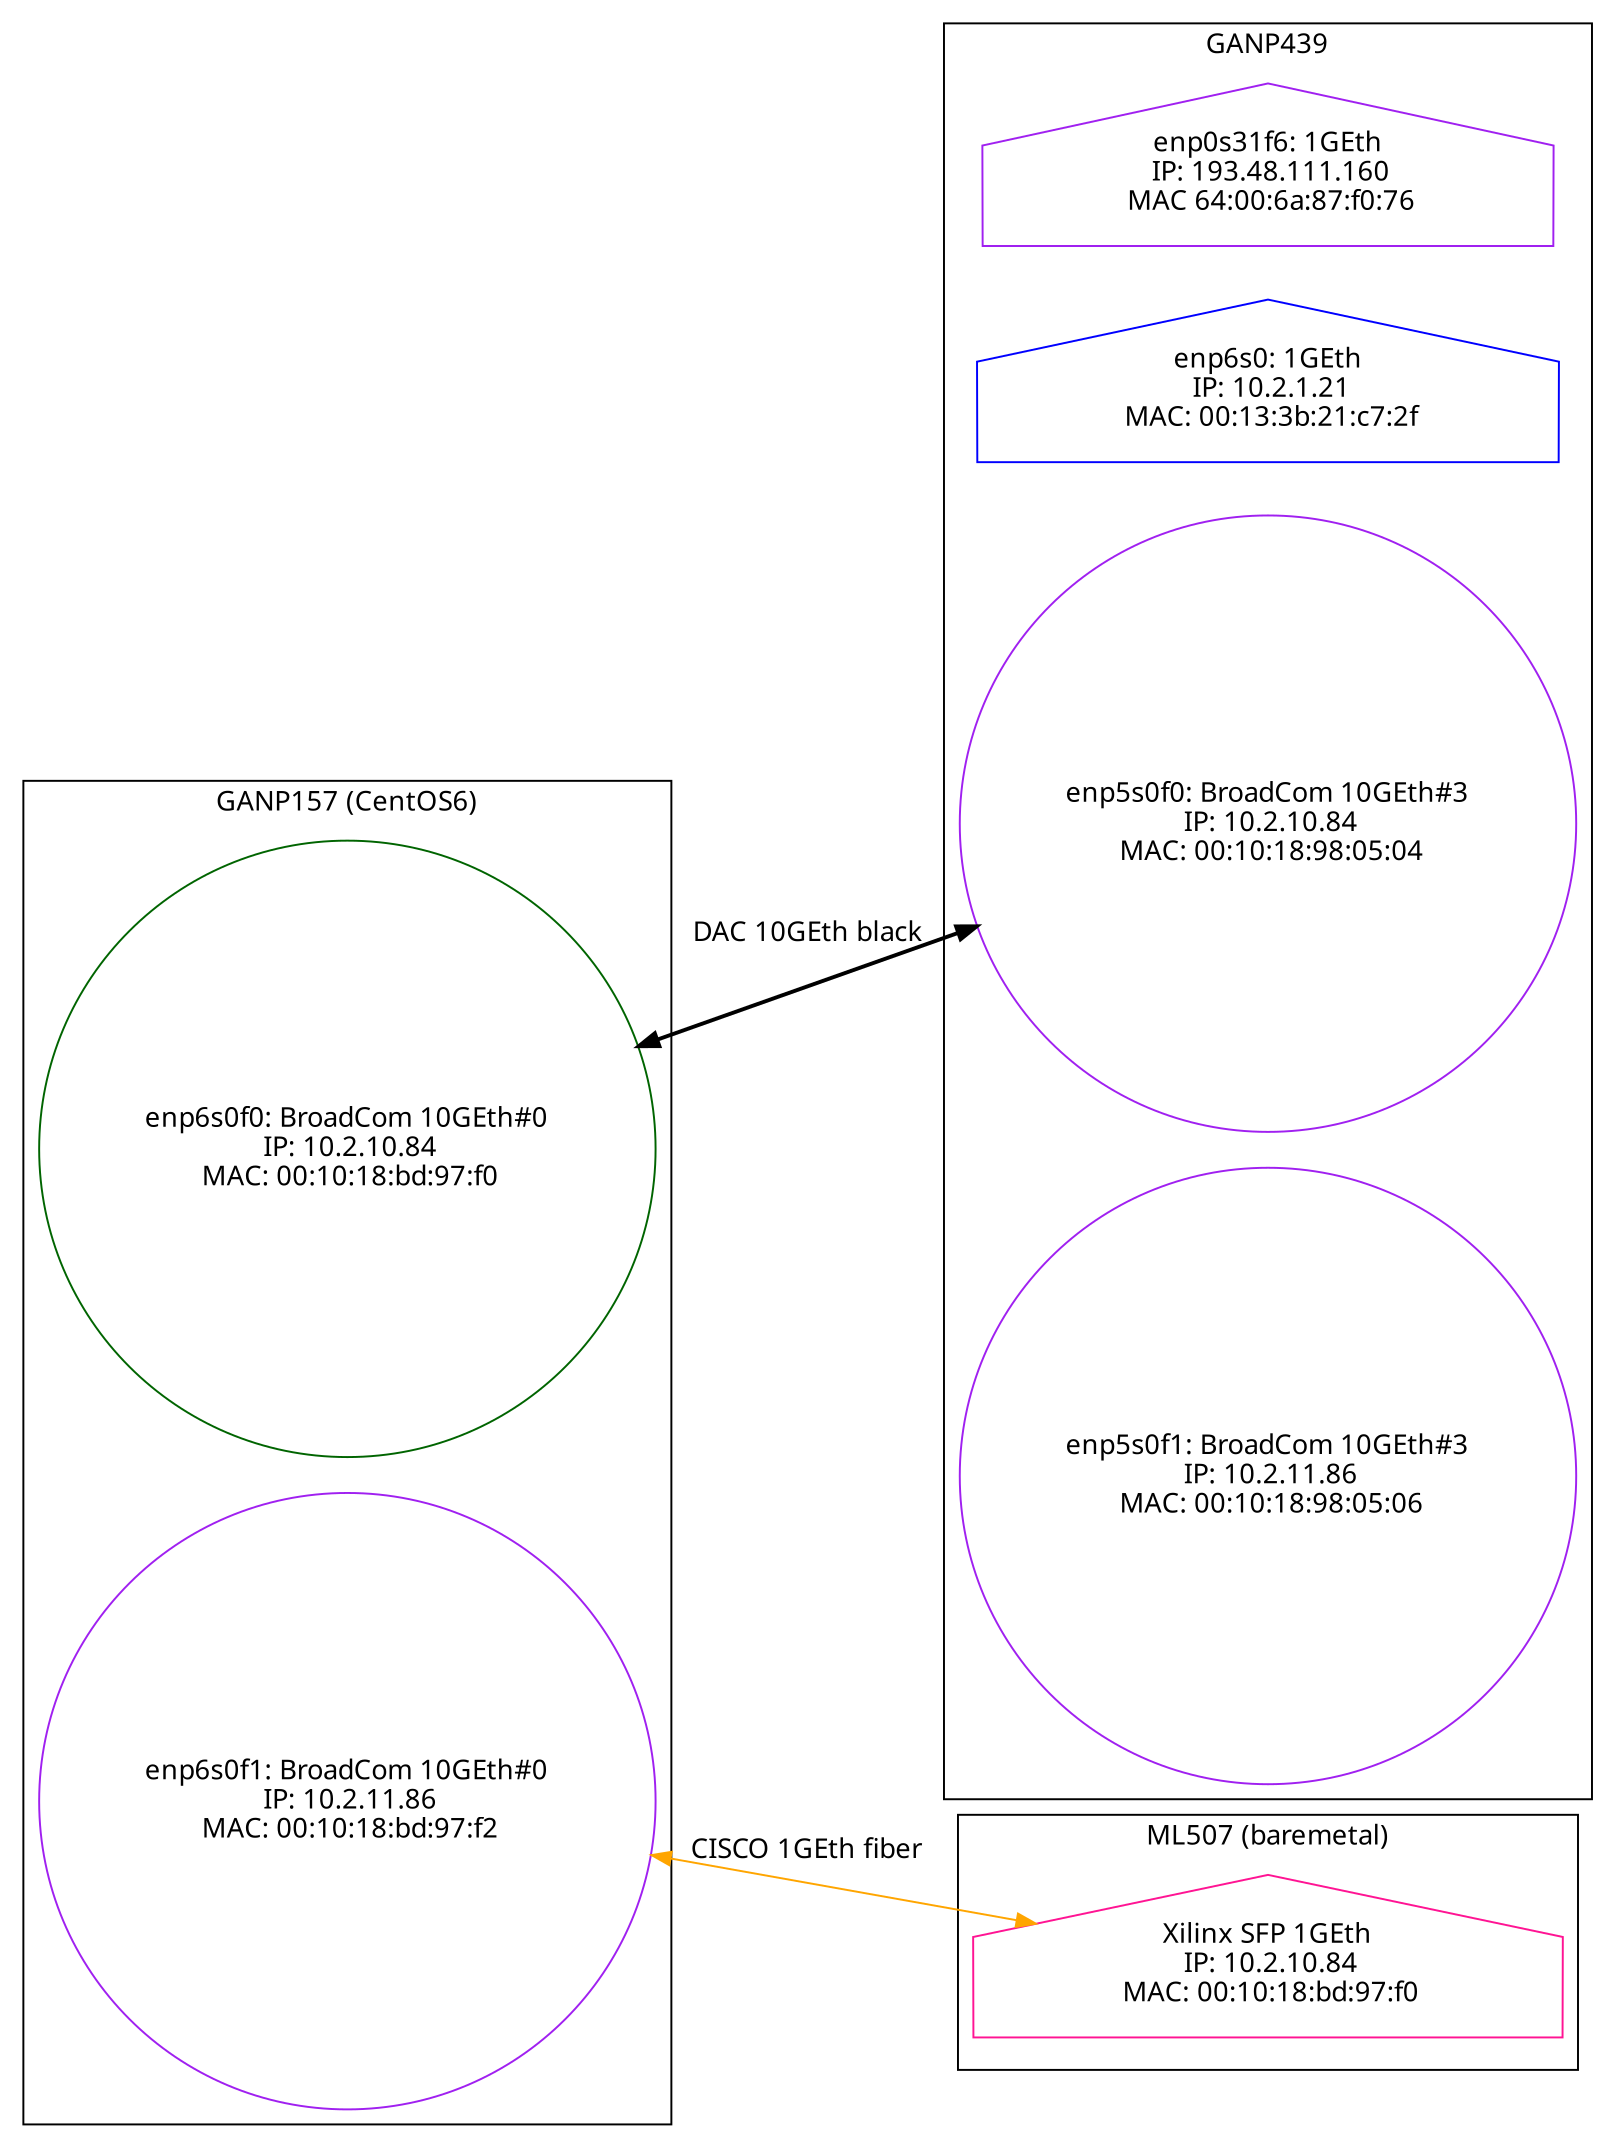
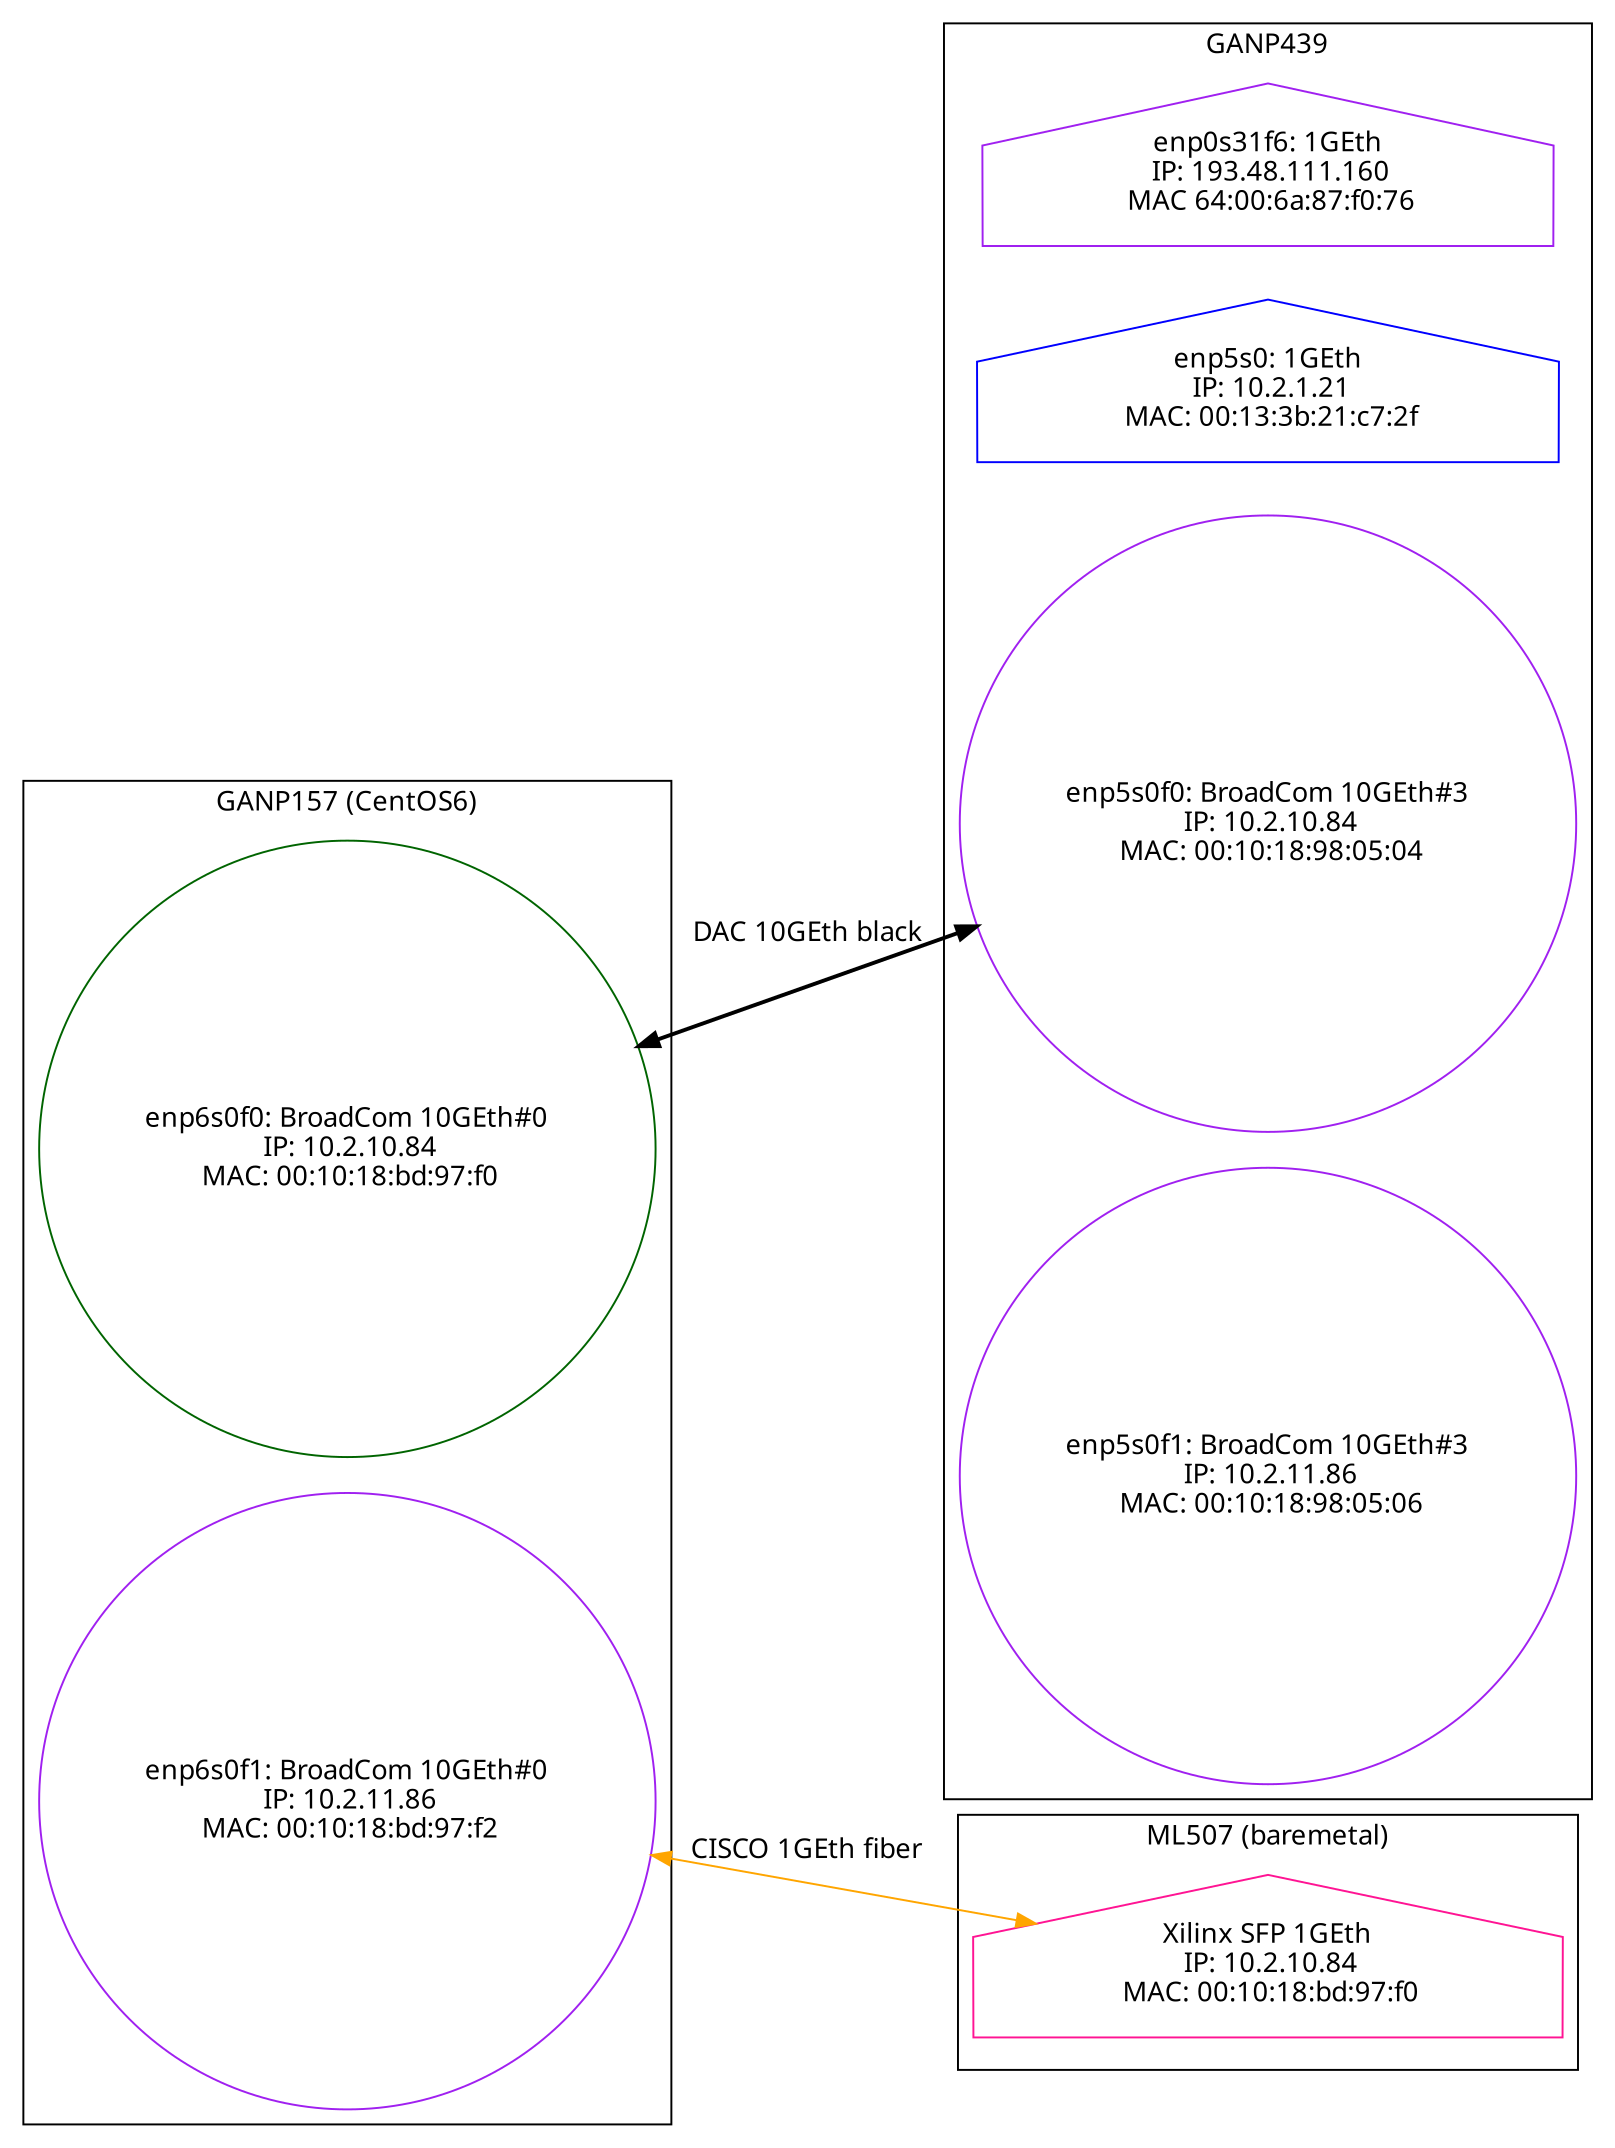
(1268, 389) -> (1268, 389)
